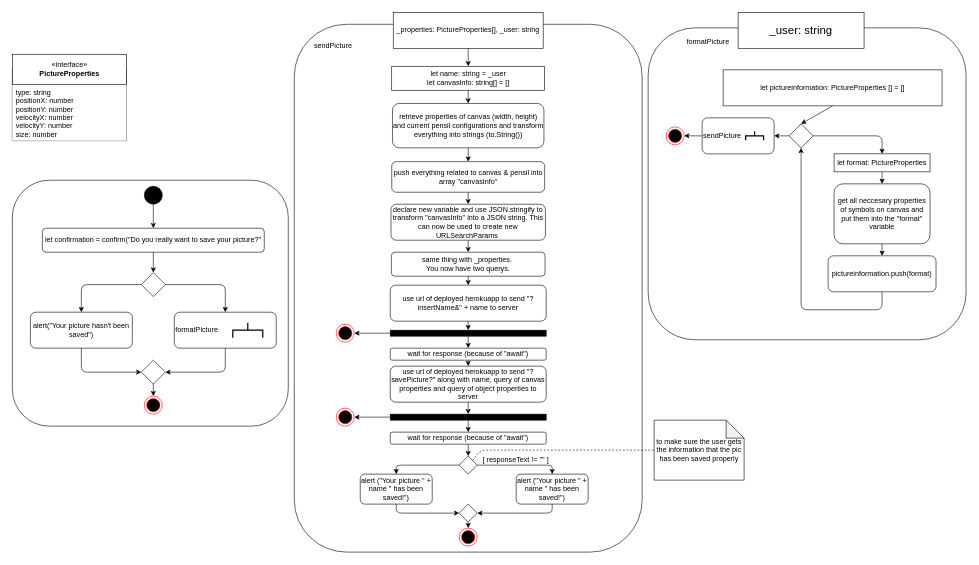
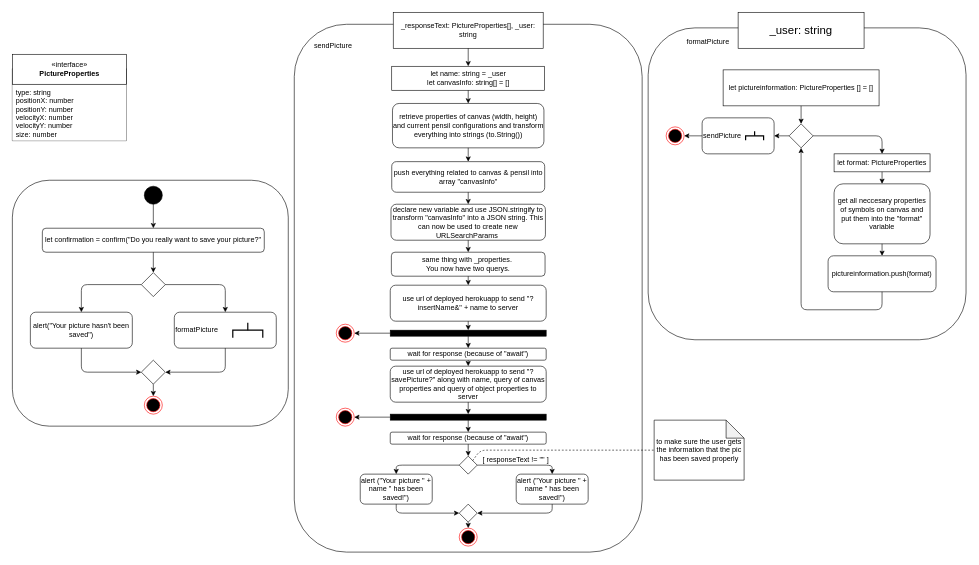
(468, 30) -> (468, 30)
(833, 88) -> (801, 88)
